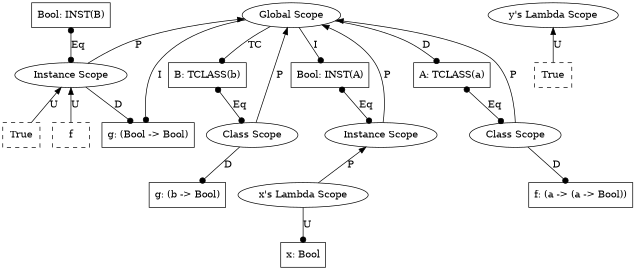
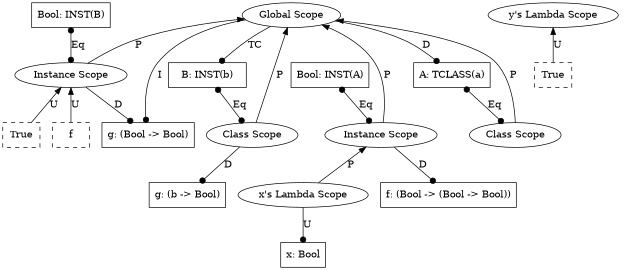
(309, 43) -> none
(207, 75) -> (207, 75)
none -> (448, 195)
(581, 195) -> none
